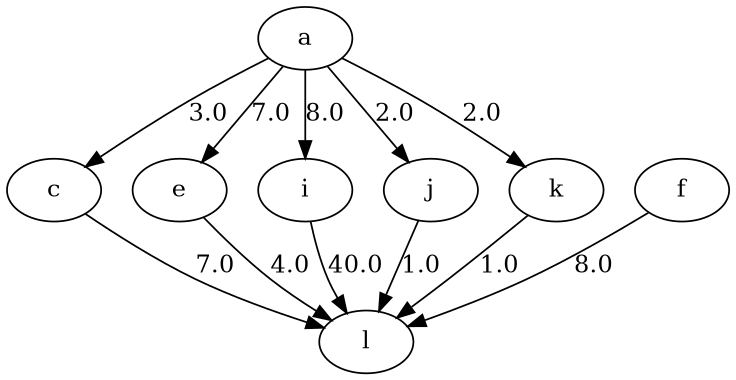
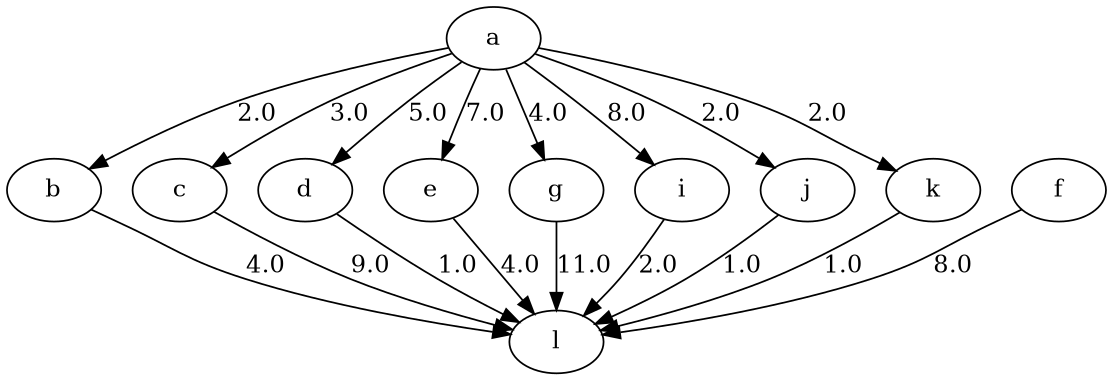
none -> (54, 190)
none -> (305, 190)
none -> (556, 190)
(215, 266) -> (371, 266)
(356, 266) -> (659, 266)
